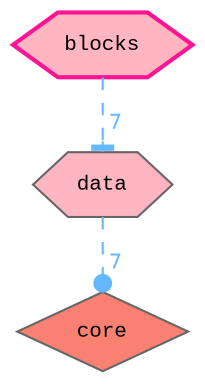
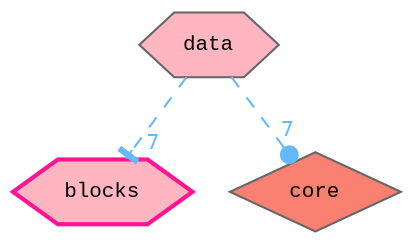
(103, 109) -> (160, 113)
